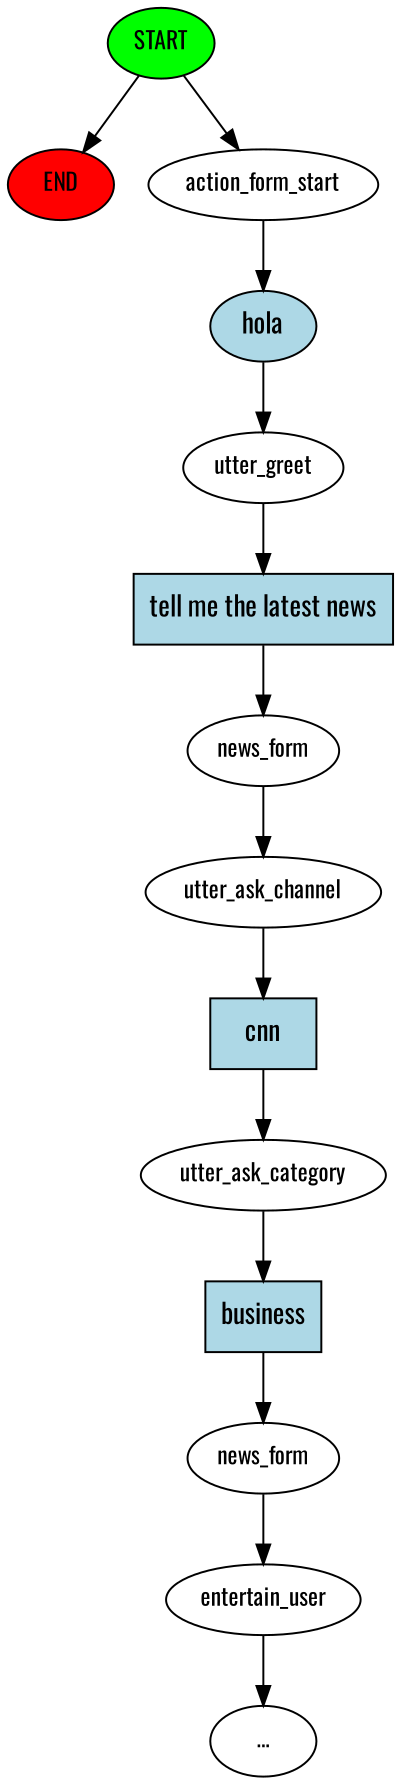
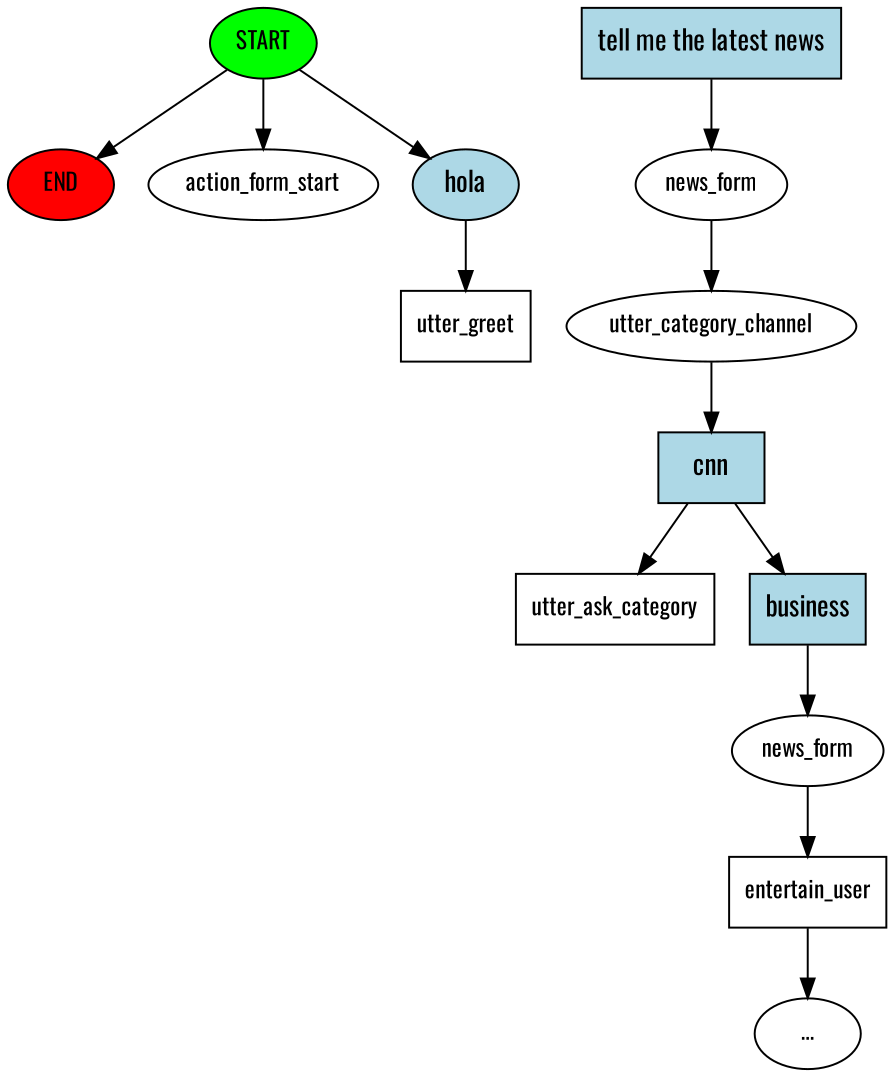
(263, 246) -> (356, 108)
(263, 468) -> (466, 326)
(263, 529) -> none
(263, 892) -> (711, 326)
(263, 1175) -> (615, 609)
(263, 1236) -> (754, 531)
(263, 1600) -> (808, 892)
